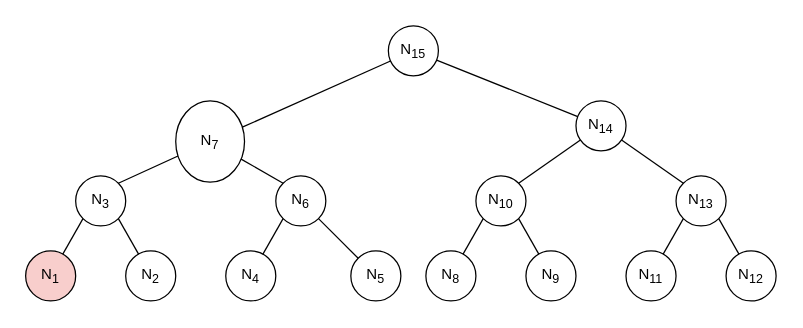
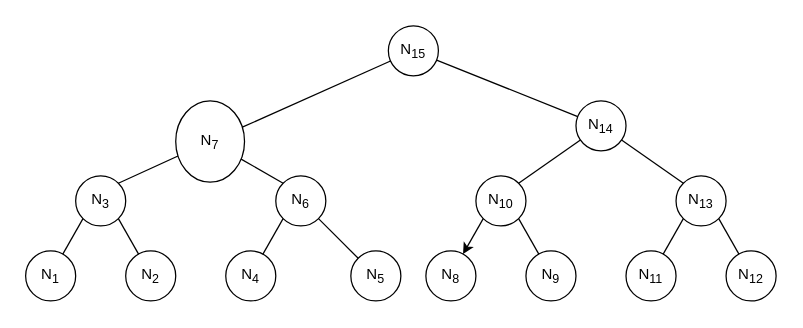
(466, 248) -> (468, 245)
(51, 276) -> (51, 276)
